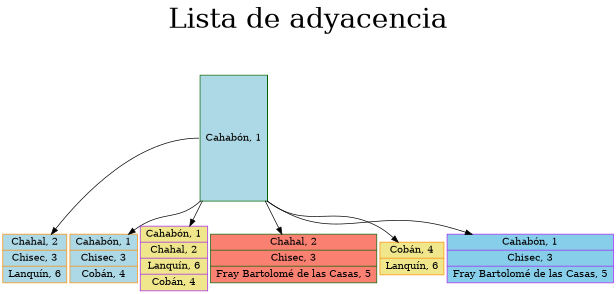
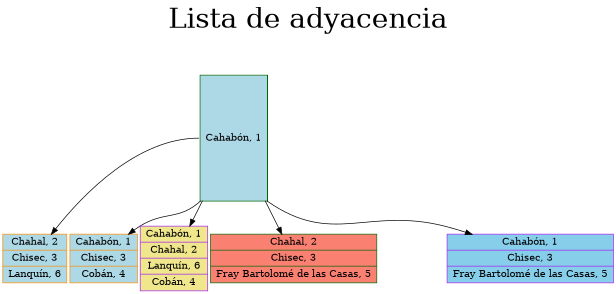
(412, 259) -> none
